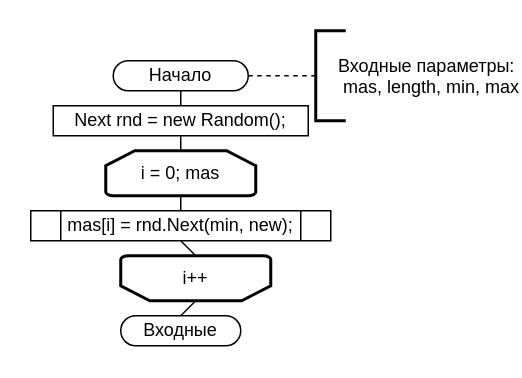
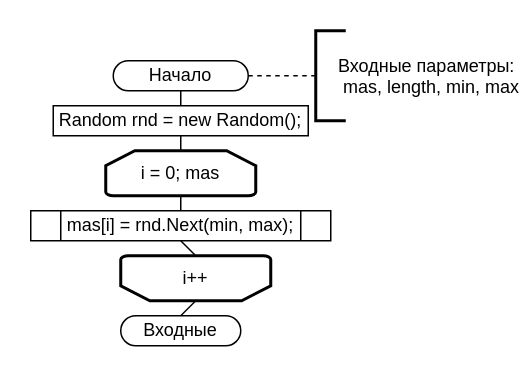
(181, 121) -> (181, 121)
(181, 226) -> (181, 226)
